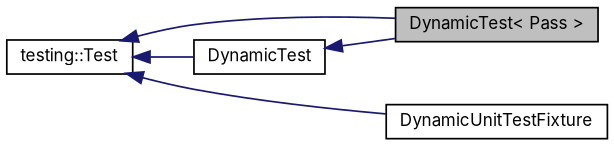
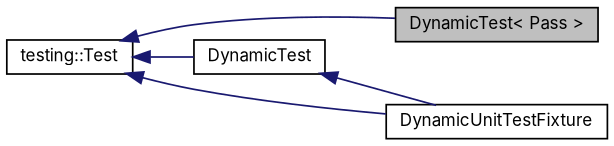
(369, 42) -> (387, 92)
